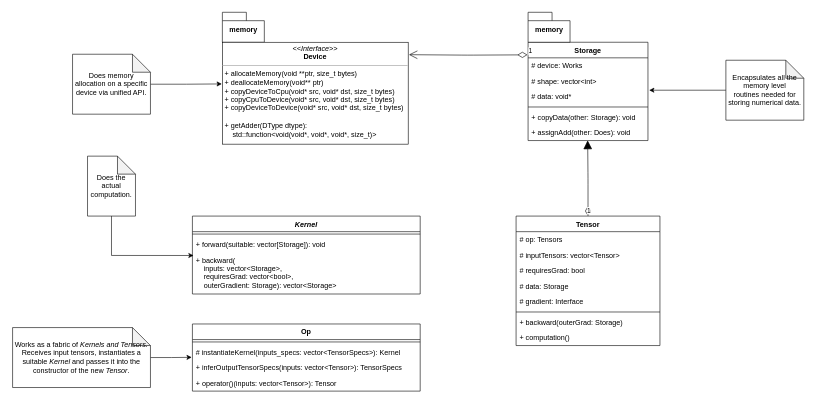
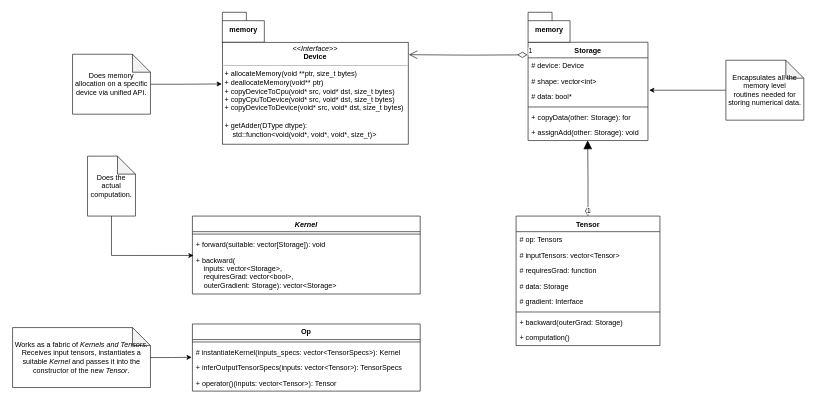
(558, 66) -> (559, 66)
(554, 97) -> (554, 97)
(590, 118) -> (589, 118)
(586, 133) -> (592, 133)
(555, 271) -> (563, 271)
